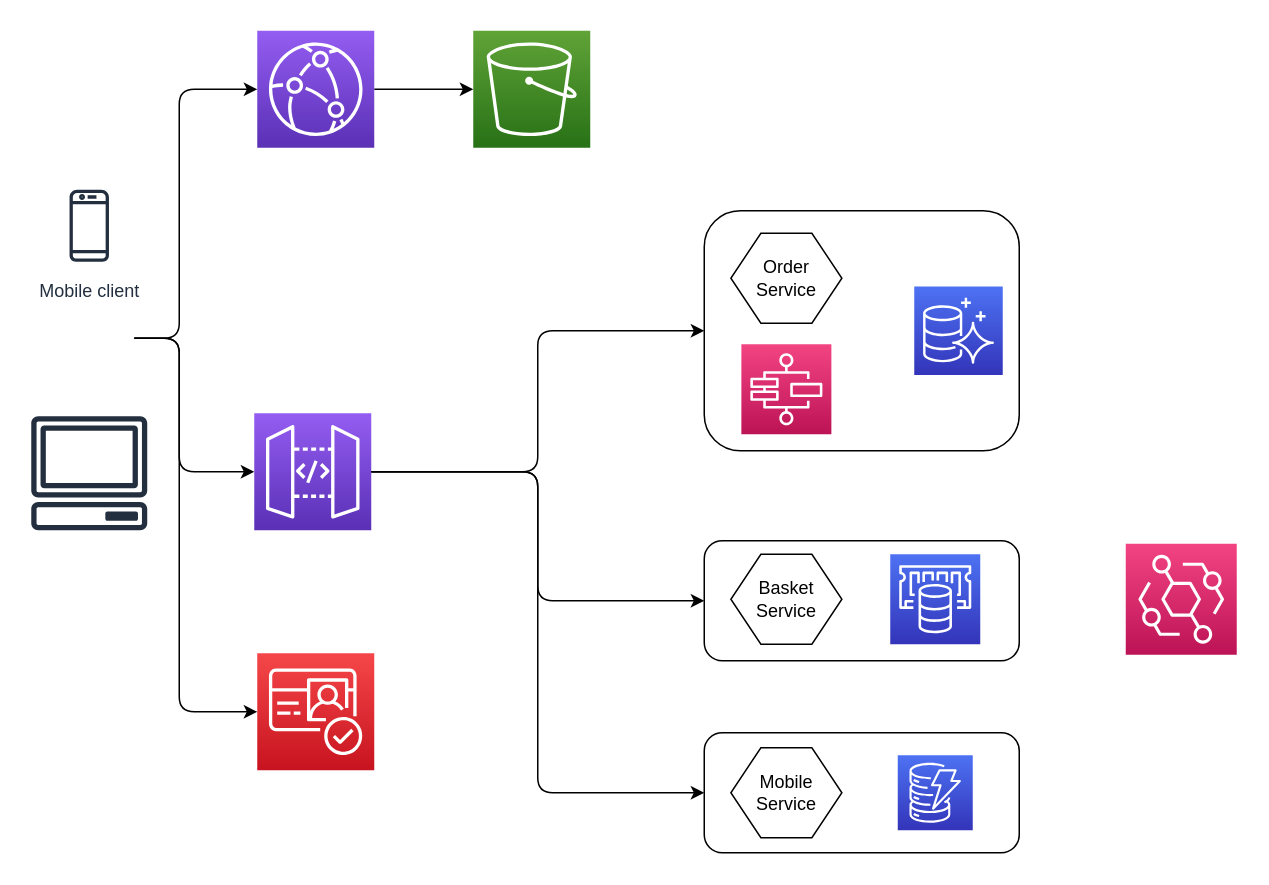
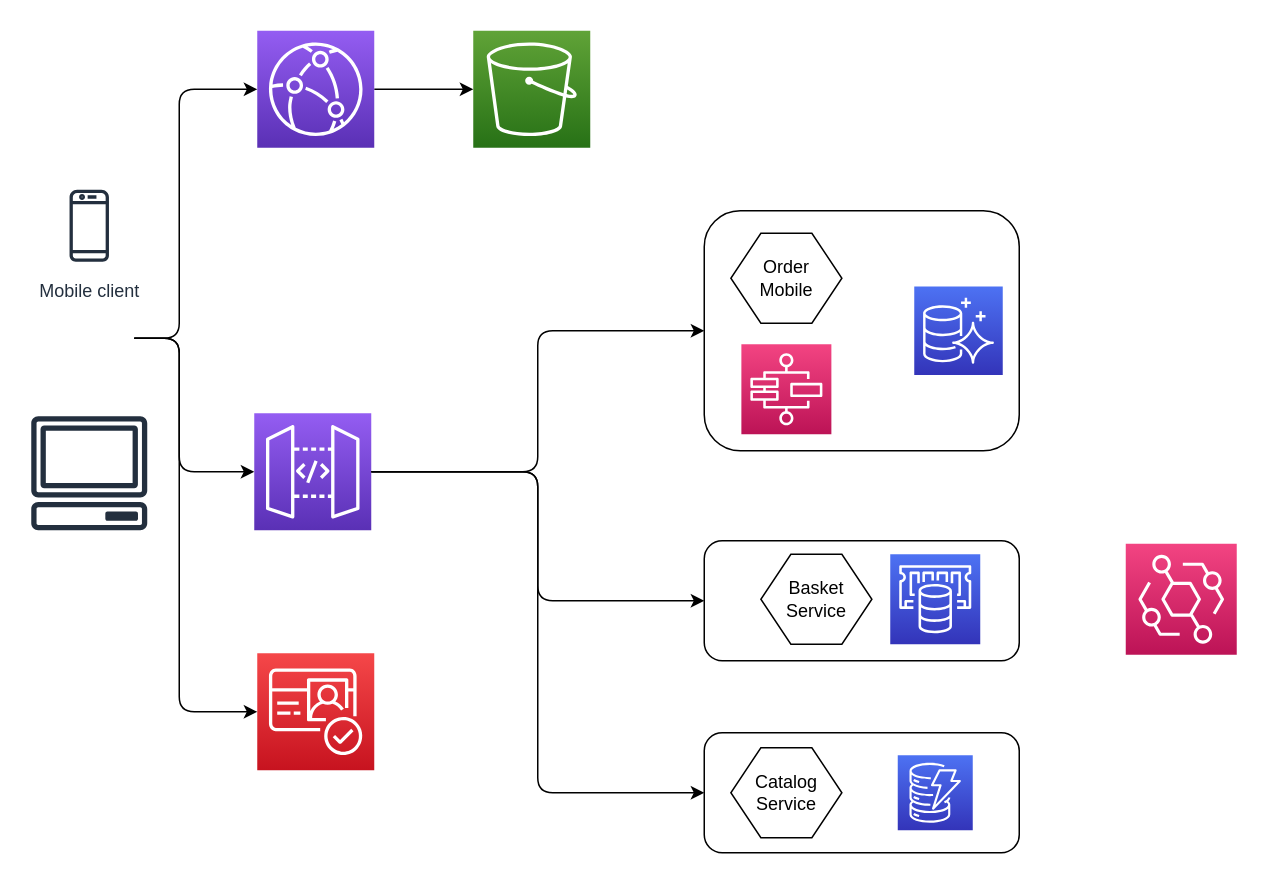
(787, 278) -> (787, 278)
(786, 599) -> (816, 599)
(787, 793) -> (787, 793)
